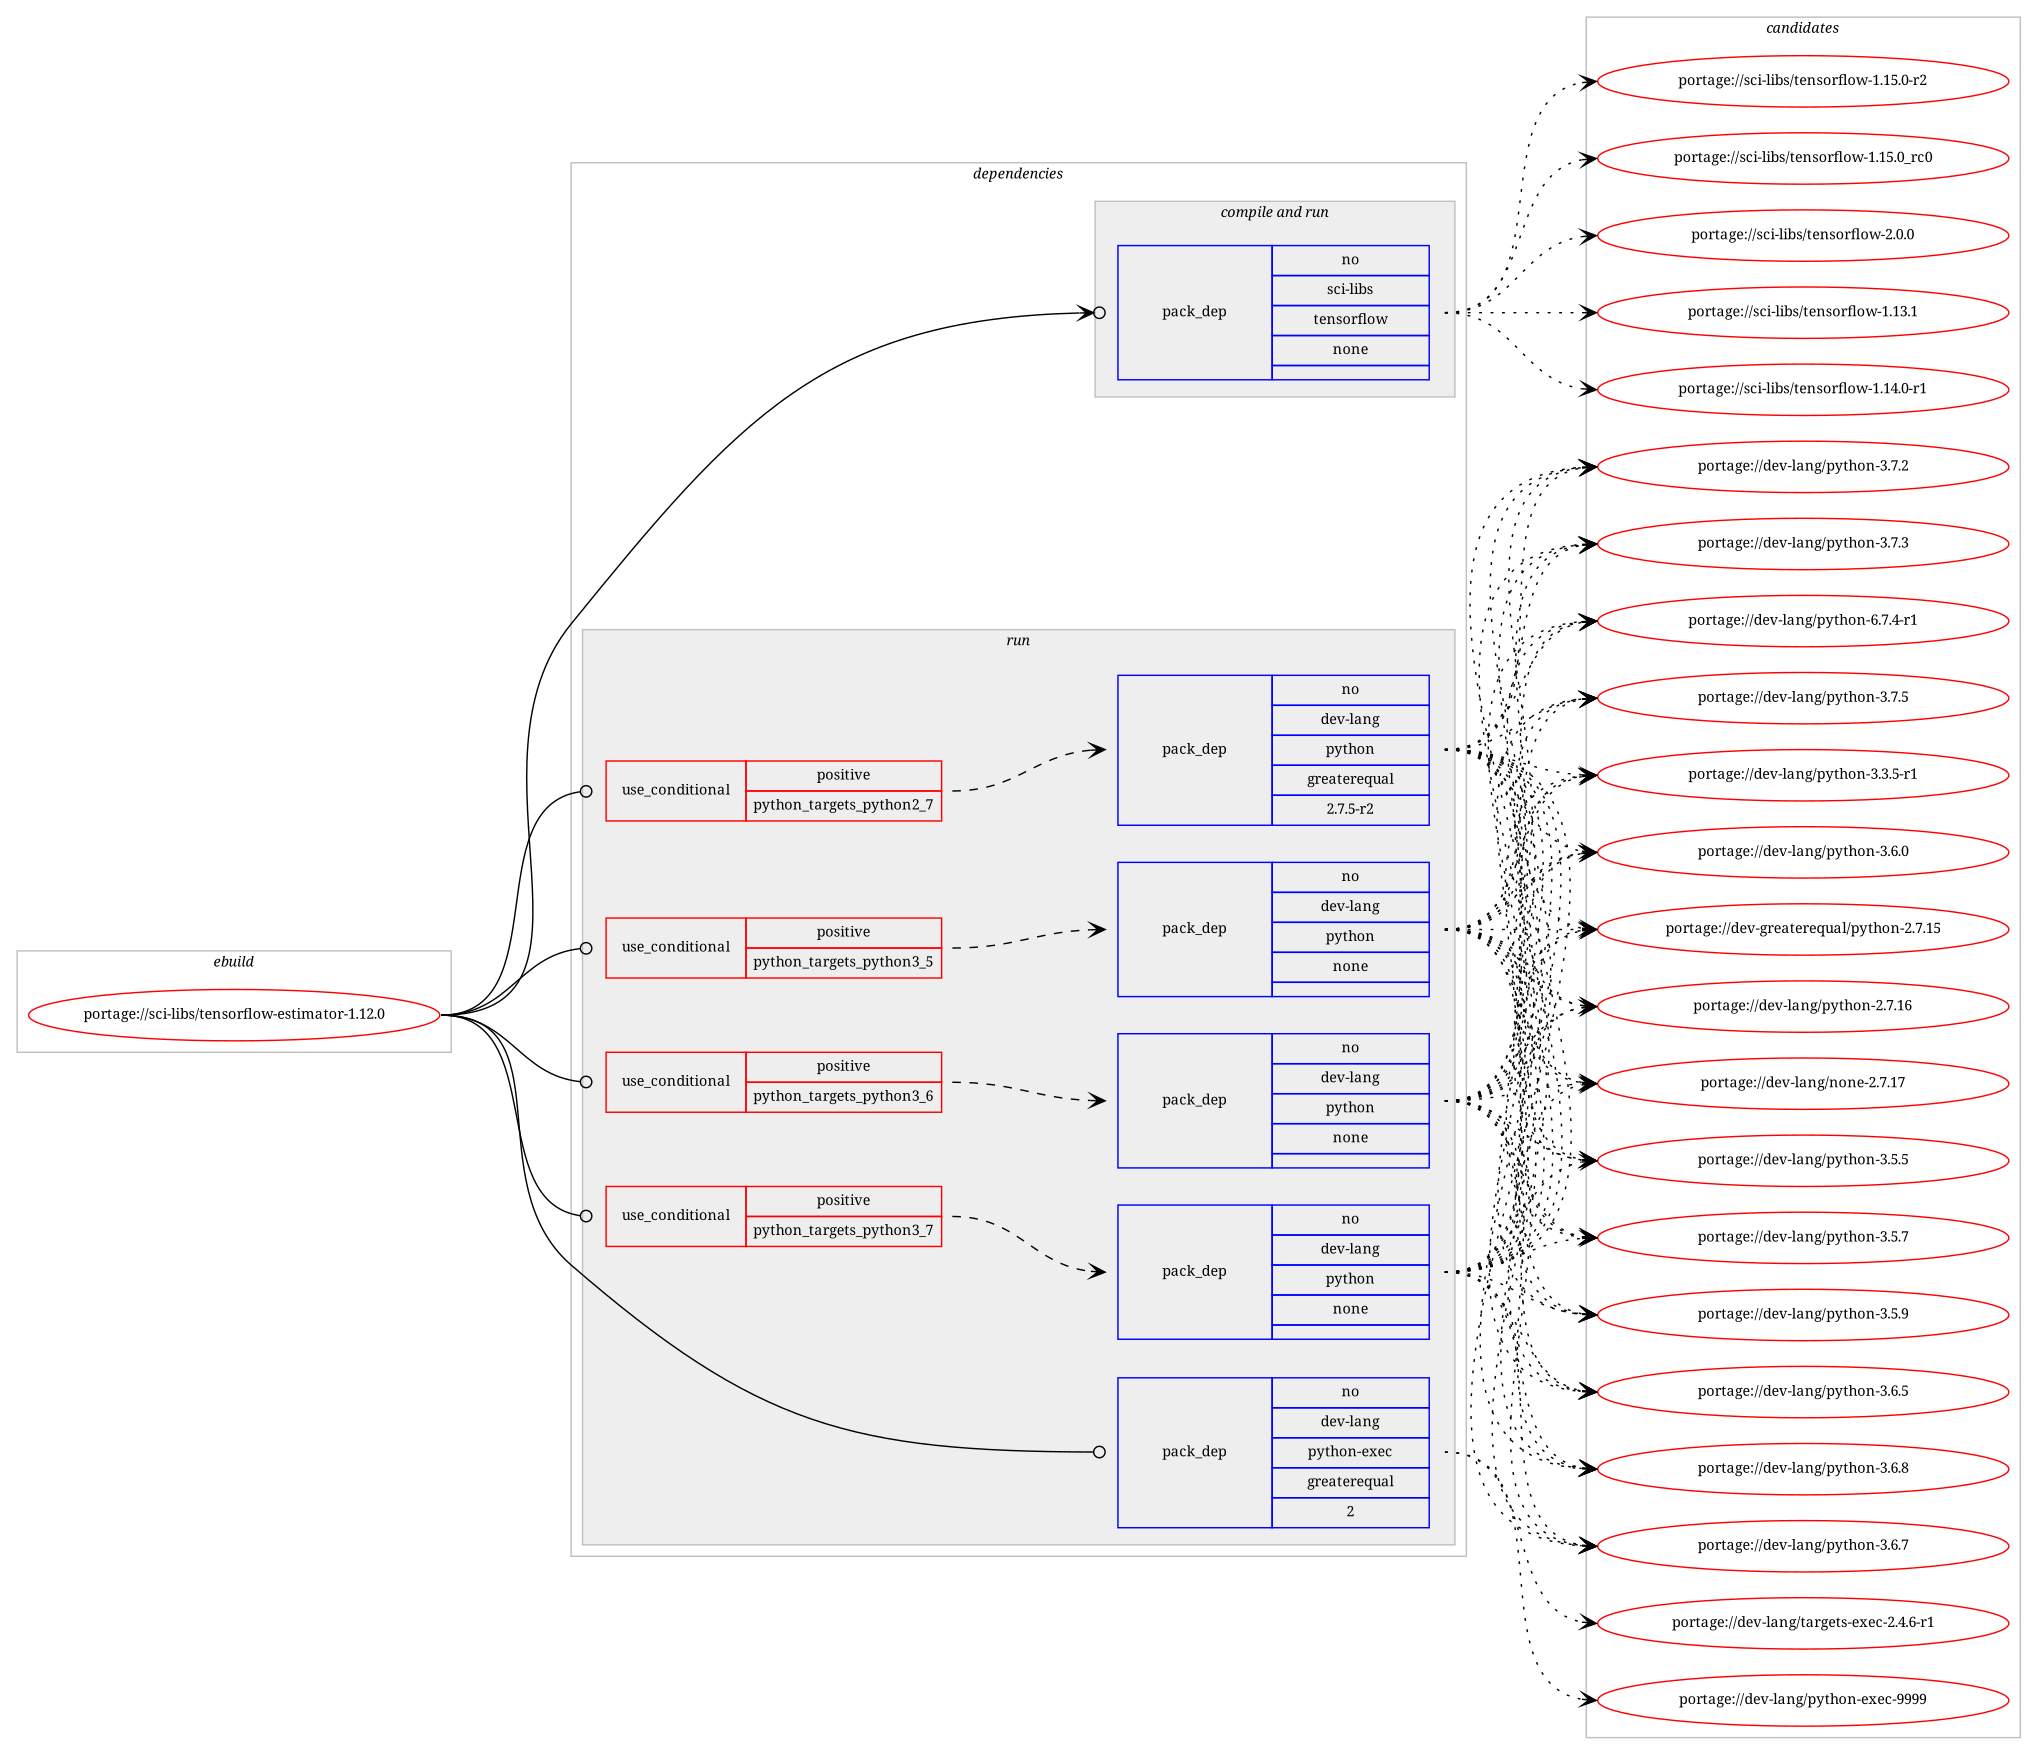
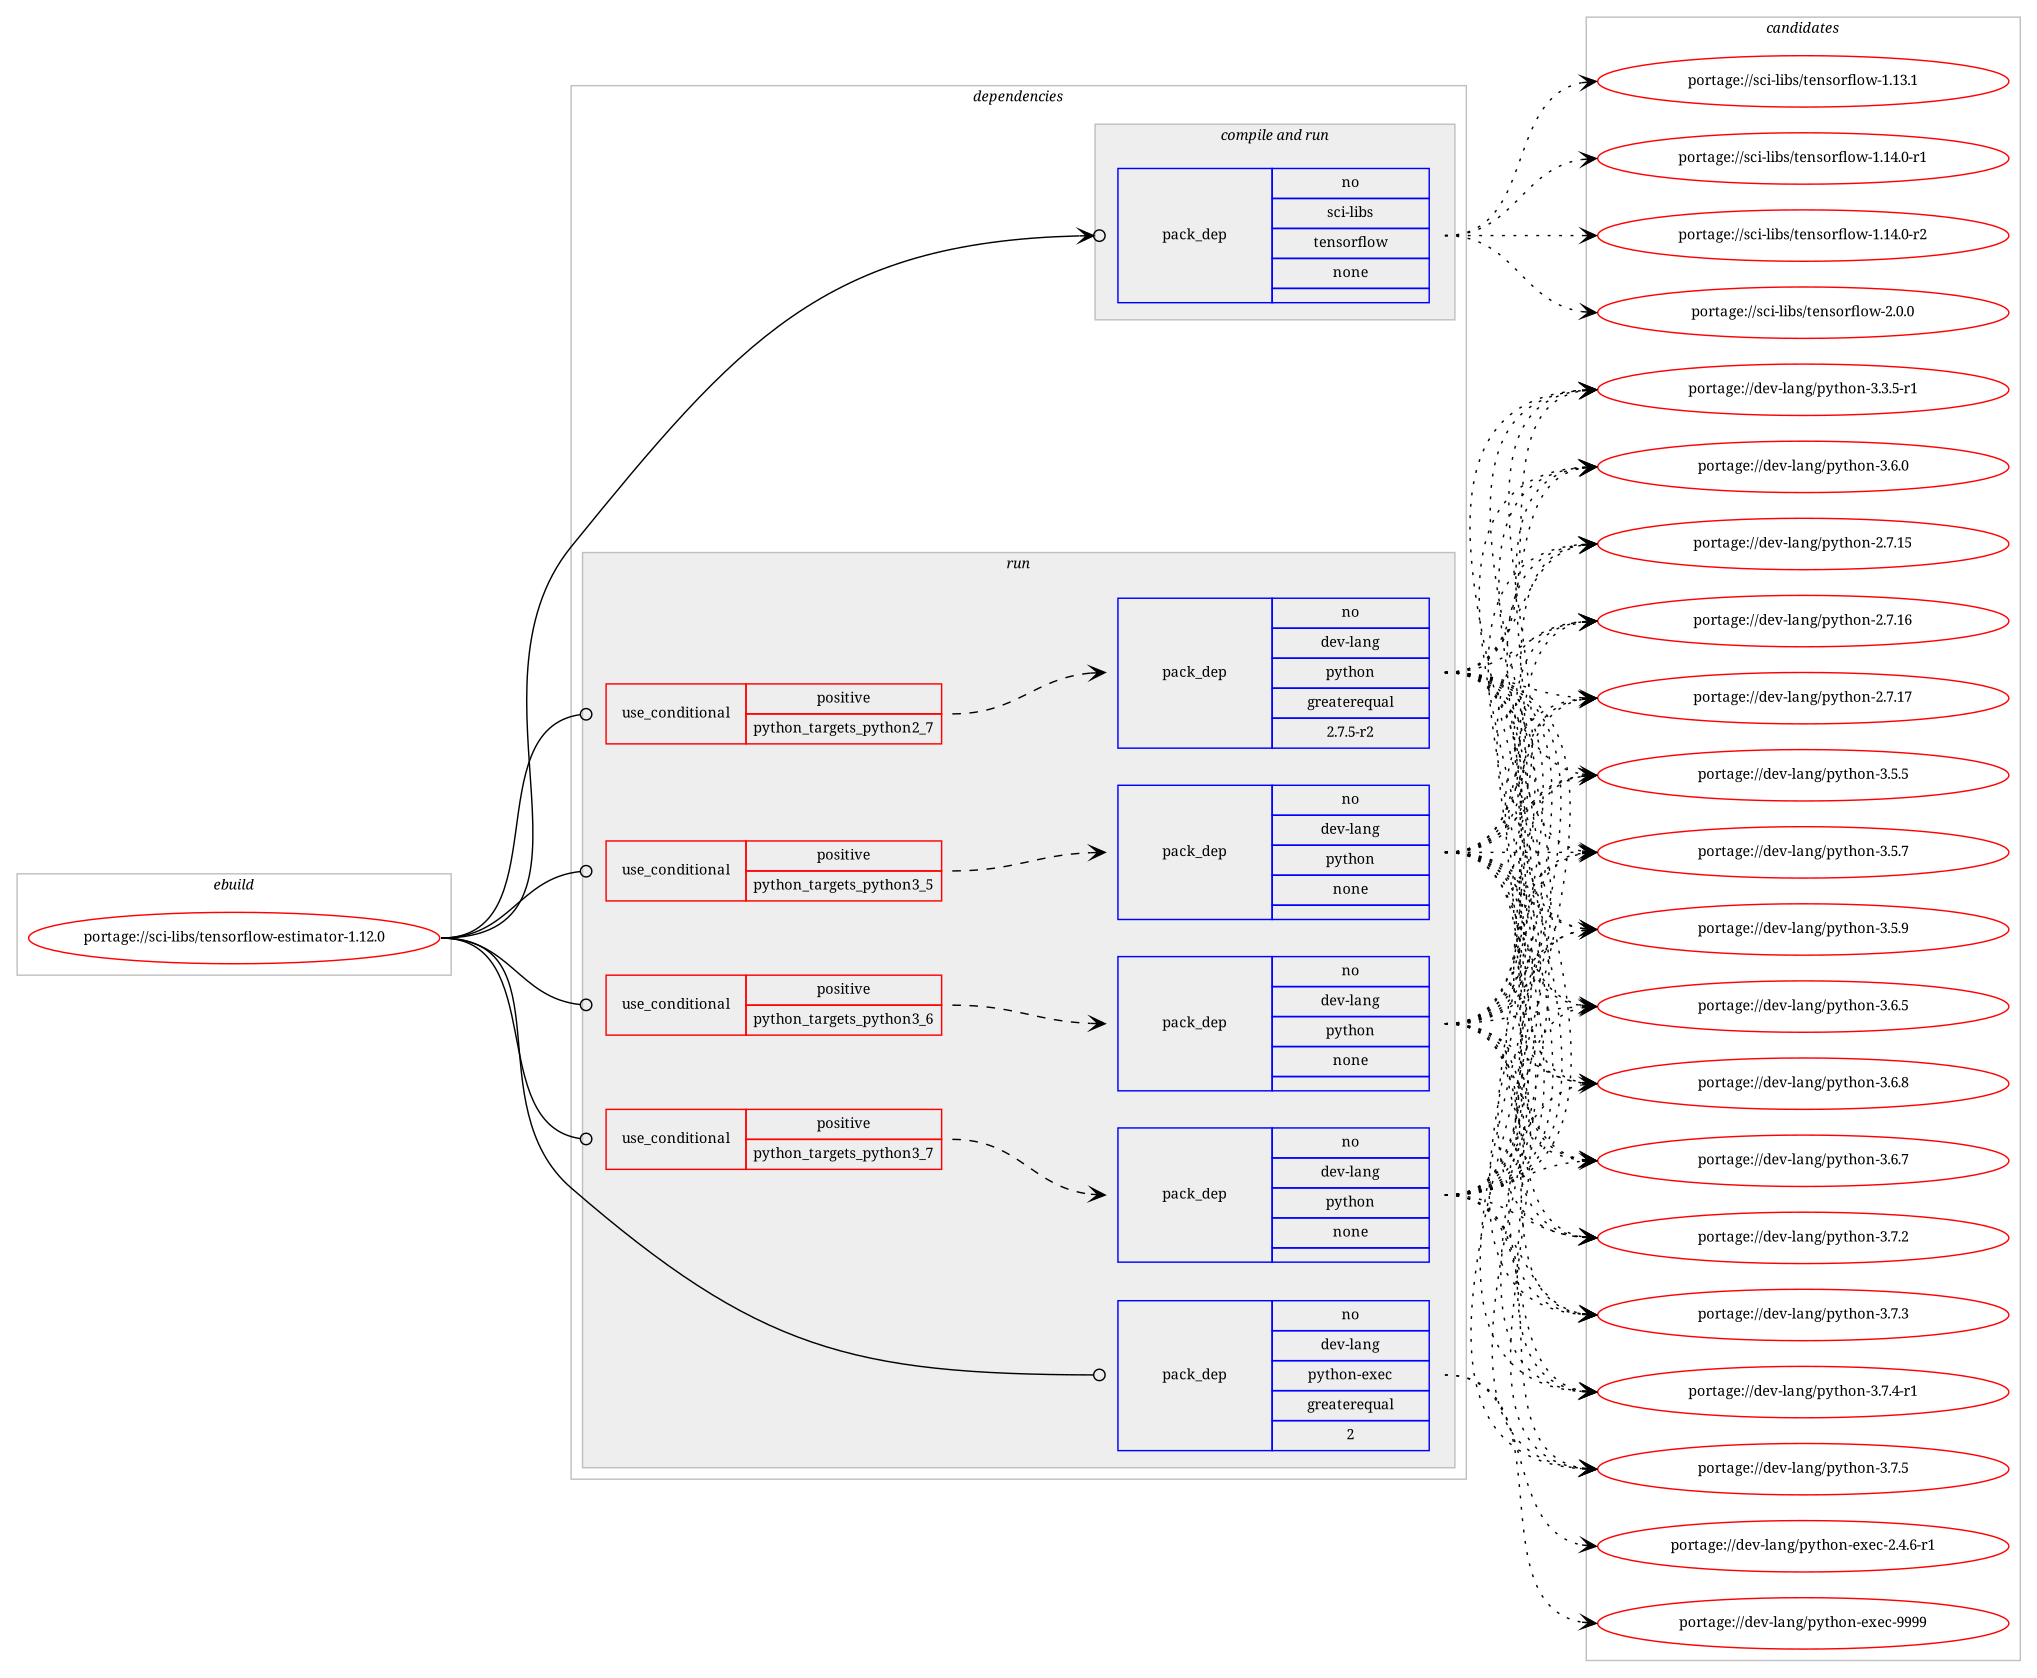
(1803, 81) -> (1803, 236)
(1803, 158) -> none
(1803, 621) -> (1803, 1392)
(1803, 929) -> (1803, 544)
(1803, 1084) -> (1803, 698)
(1803, 1623) -> (1803, 1546)
